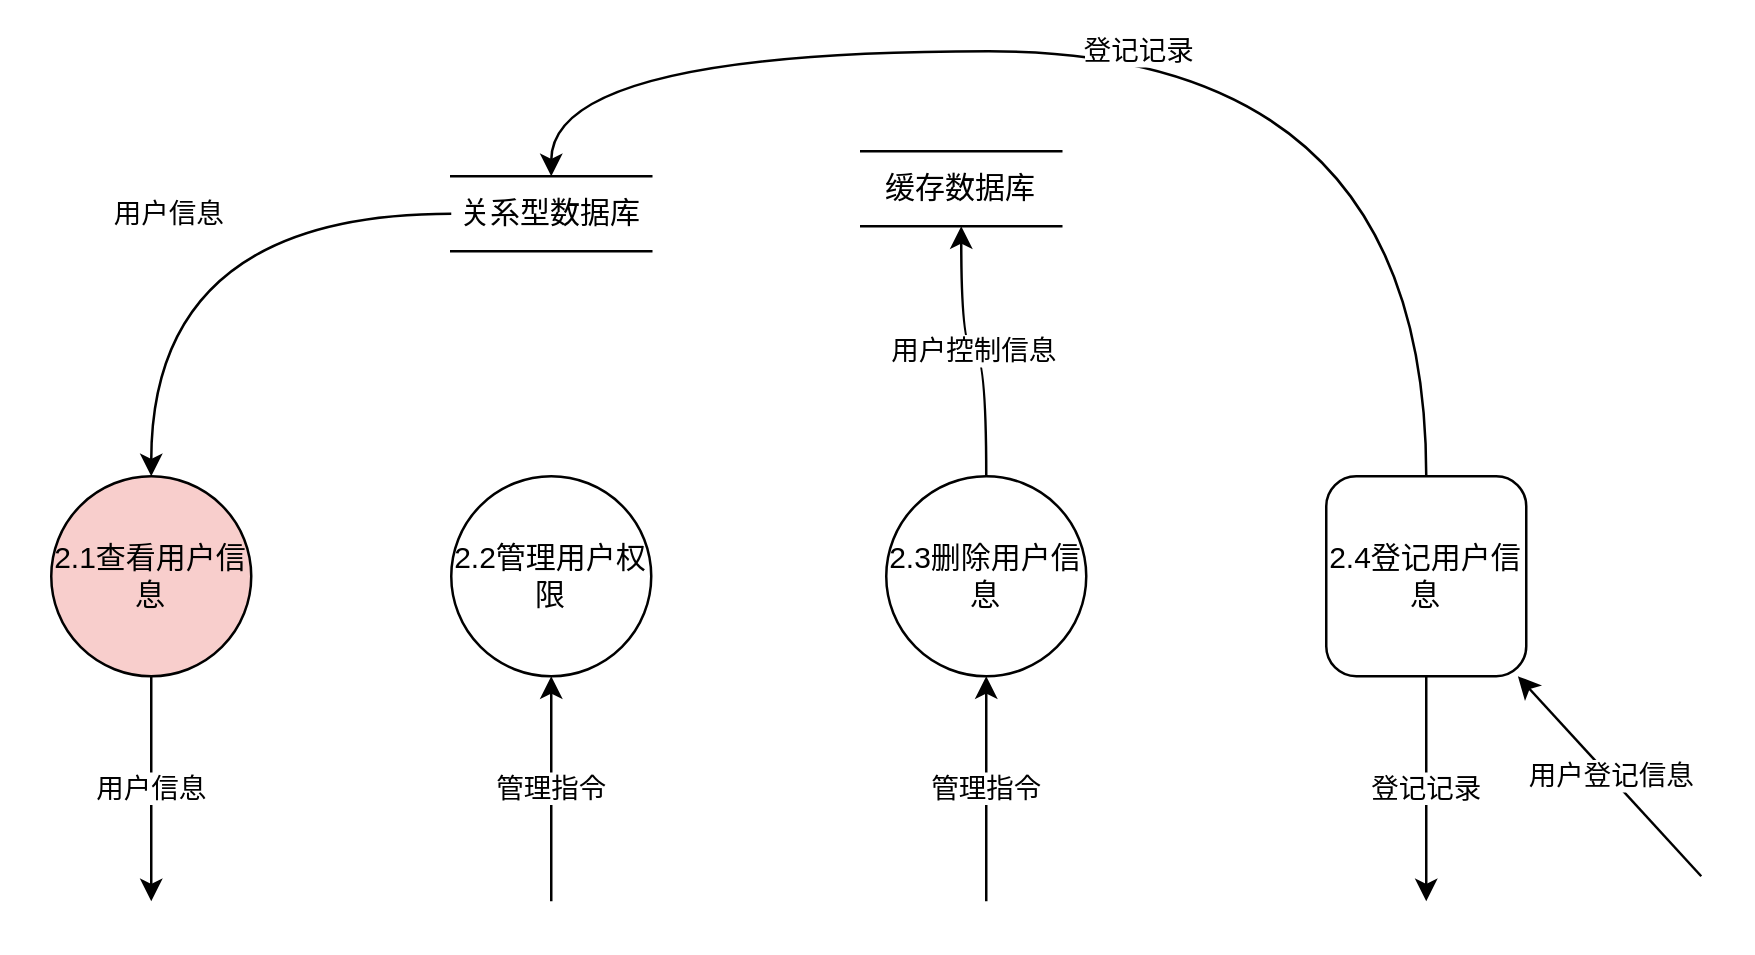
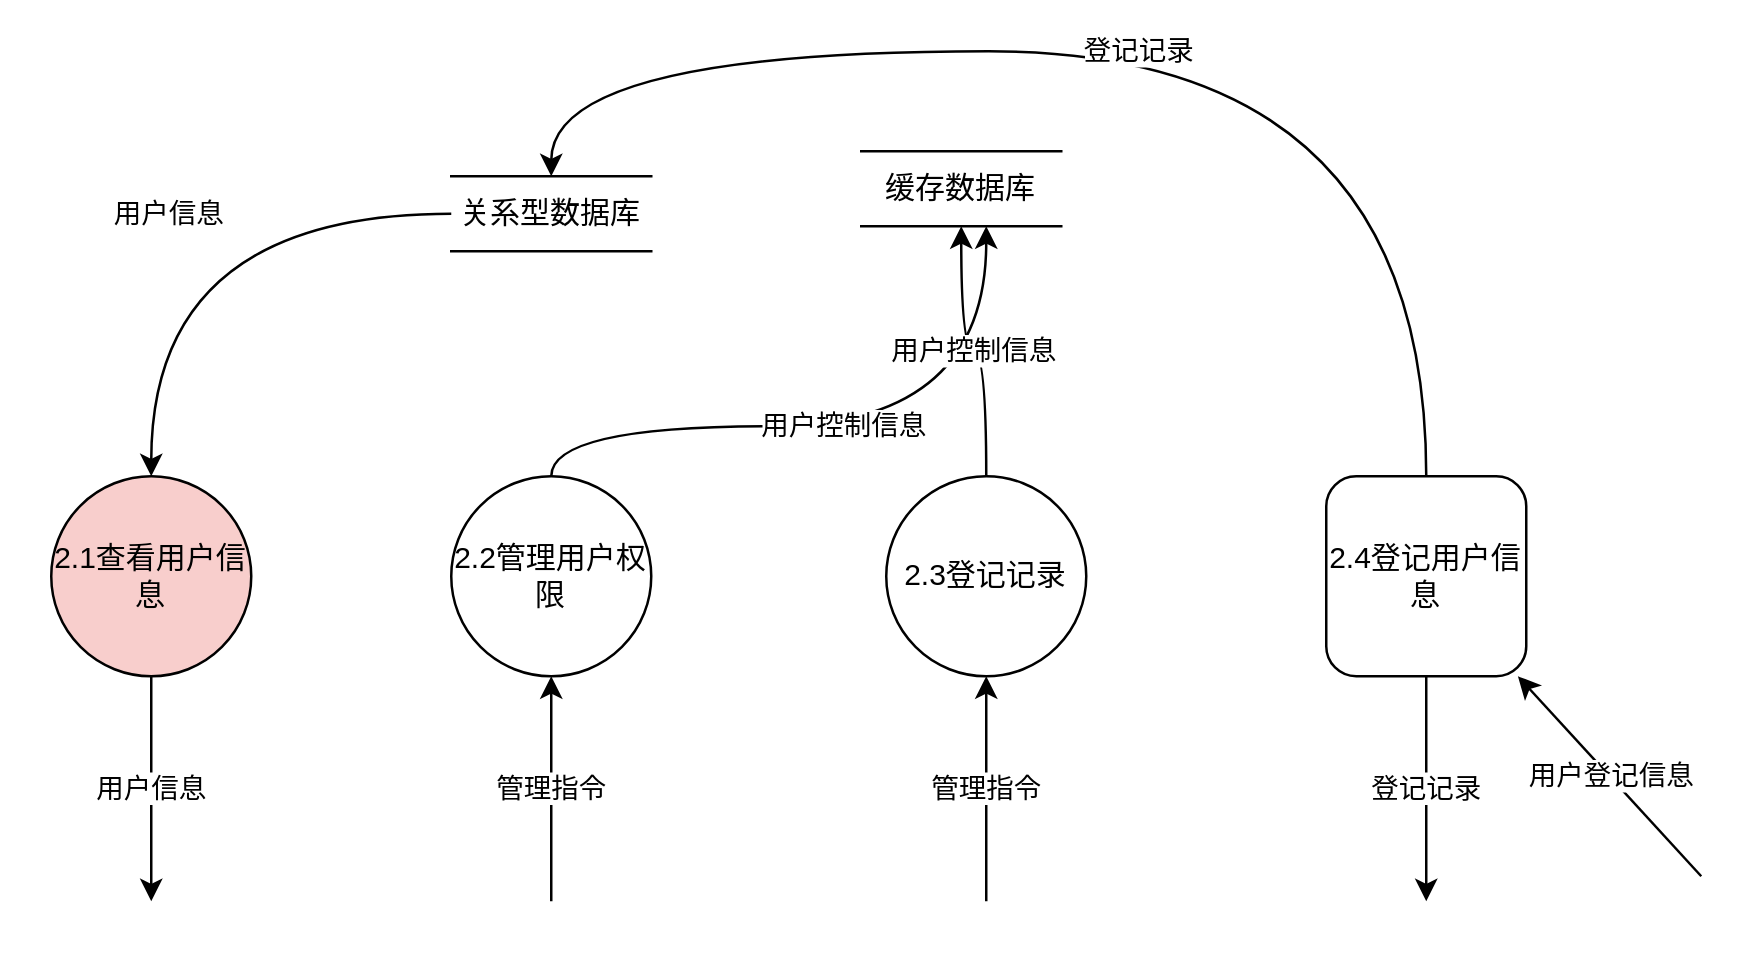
none -> (749, 426)
(986, 576) -> (986, 576)
